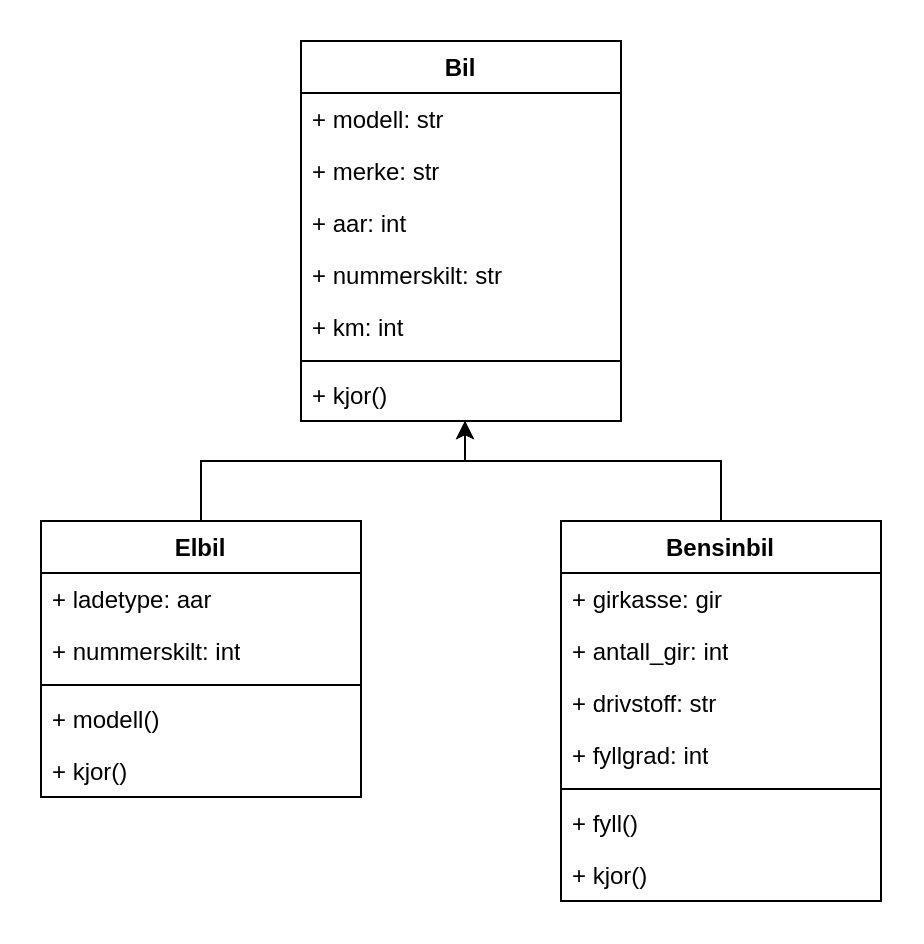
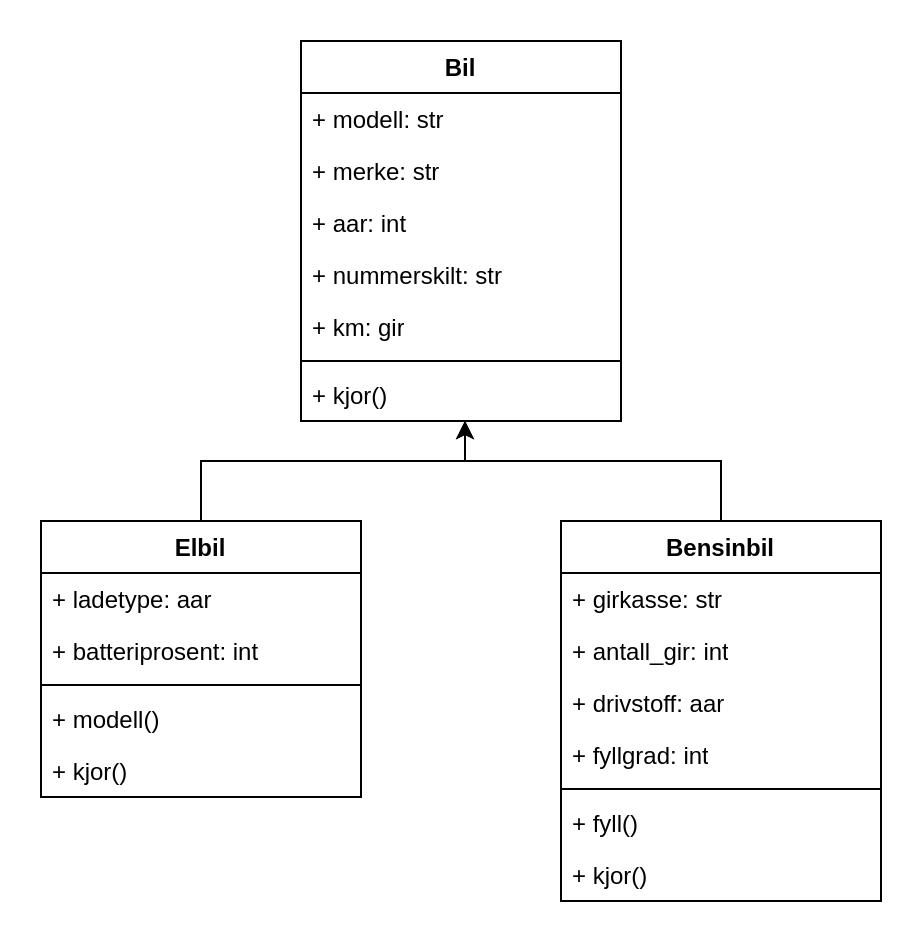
(361, 329) -> (361, 329)
(658, 601) -> (661, 601)
(155, 653) -> (179, 653)
(668, 705) -> (668, 705)
